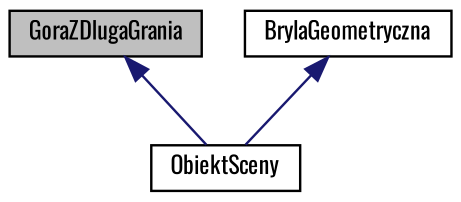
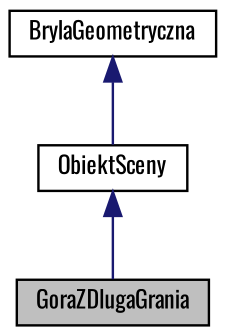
(174, 110) -> (113, 248)
